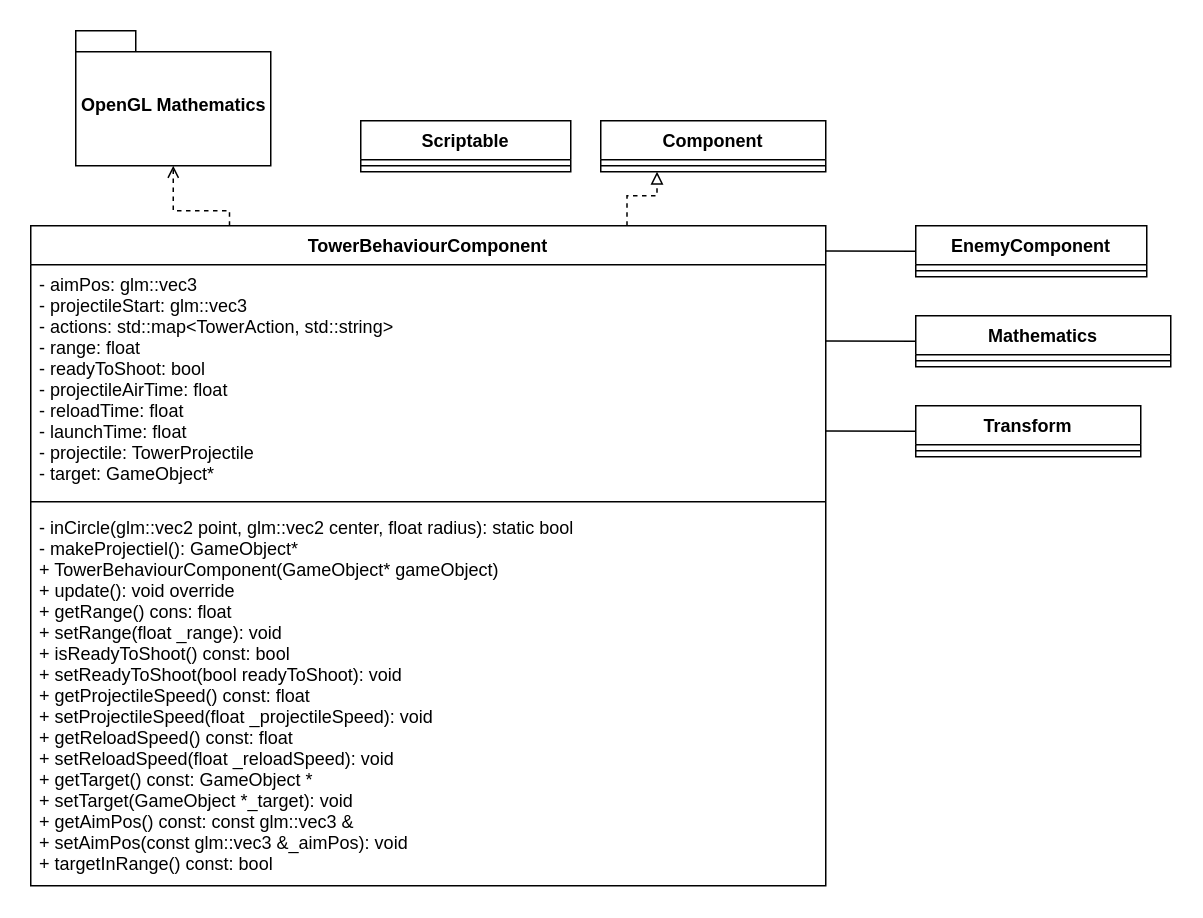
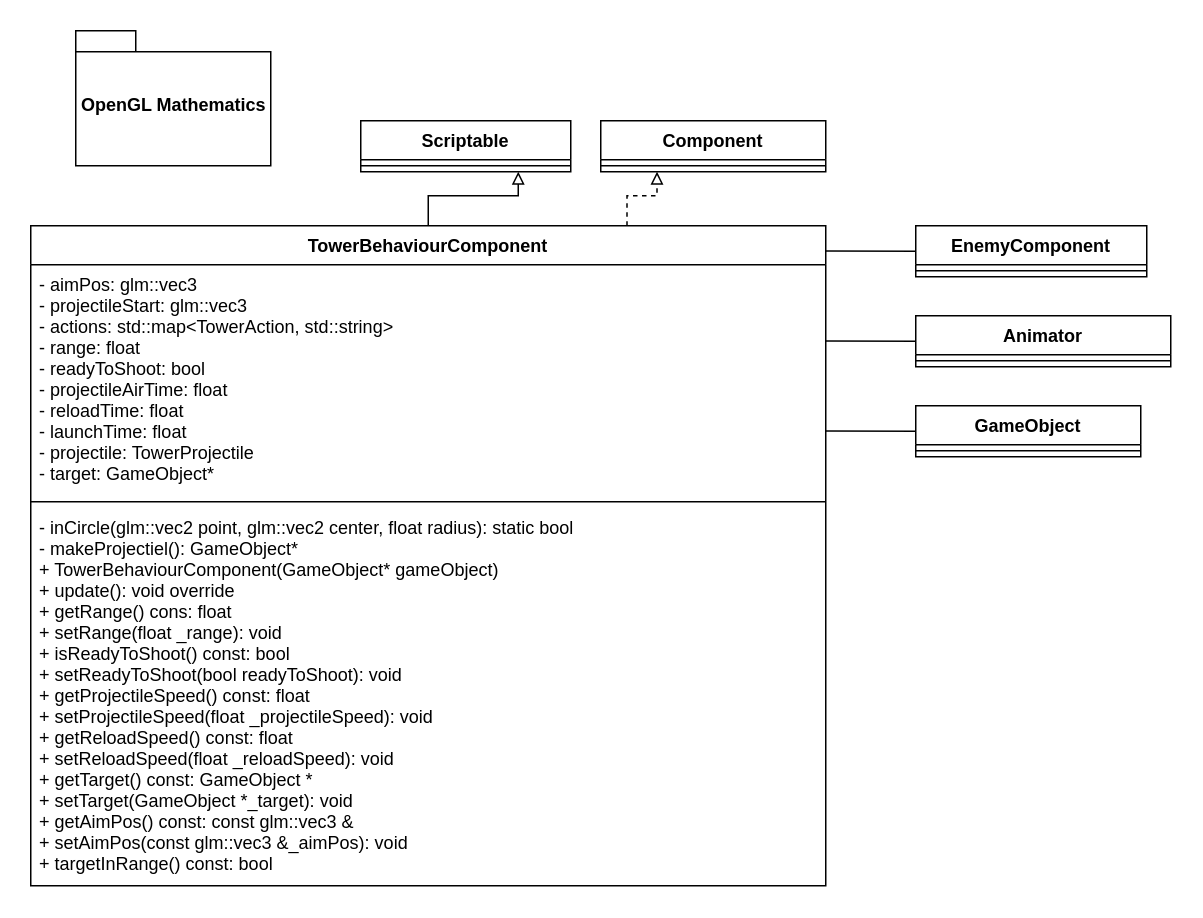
none -> (463, 196)
(188, 211) -> none
(1043, 336) -> (1043, 336)
(1028, 426) -> (1028, 426)
